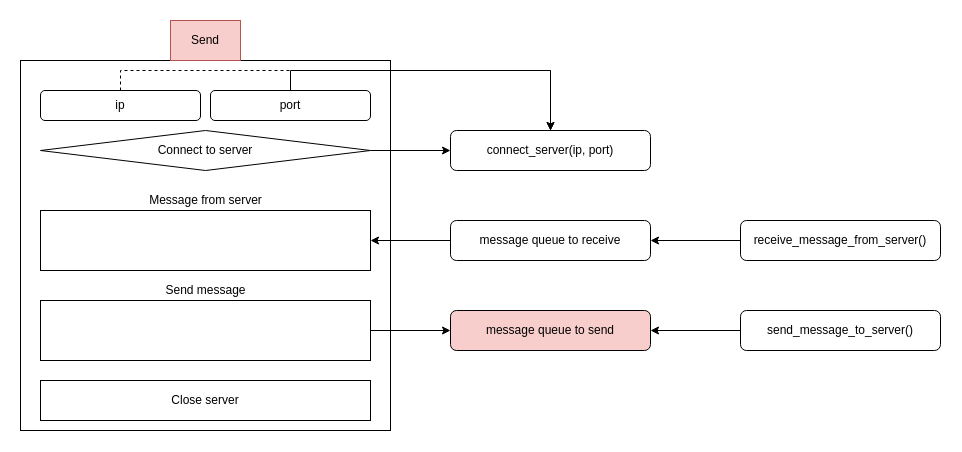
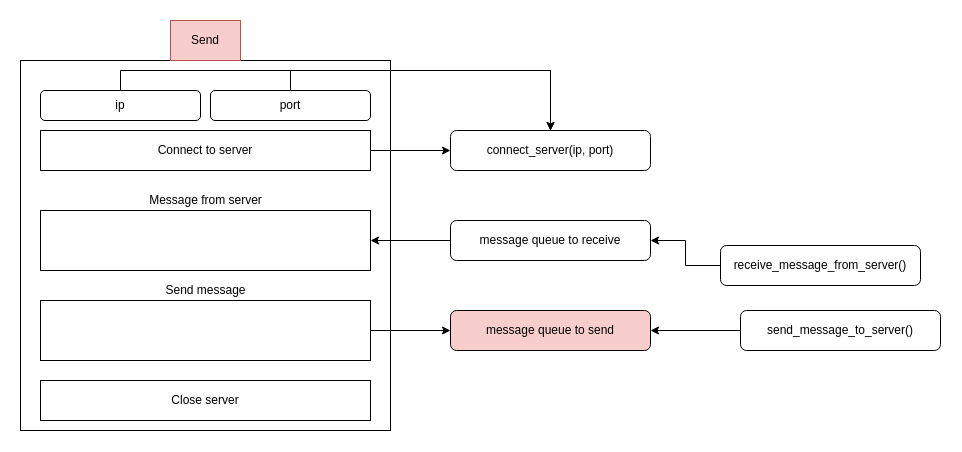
(196, 71) -> (196, 71)
(206, 151) -> (206, 151)
(841, 241) -> (821, 266)
